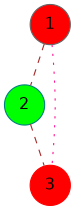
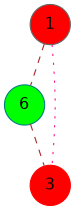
(25, 105) -> (25, 105)
